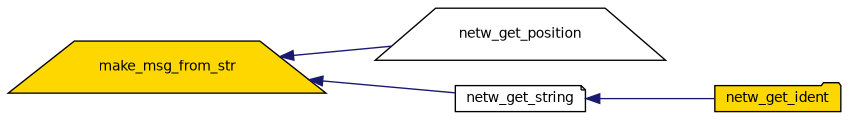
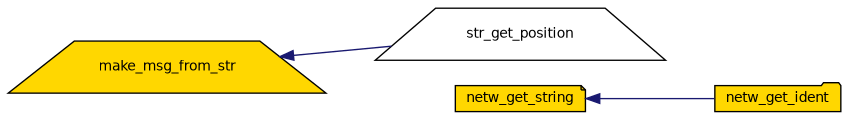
(520, 34) -> (520, 34)
(389, 87) -> none
(520, 99) -> (520, 99)
